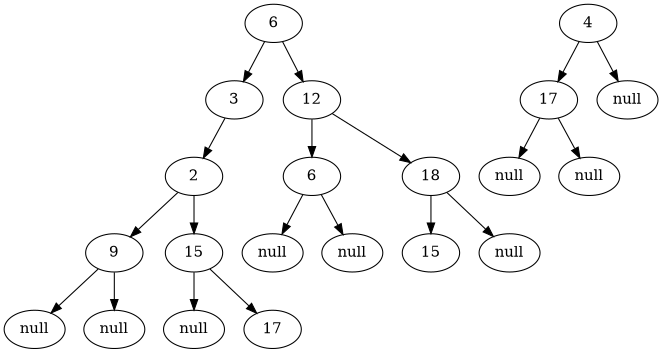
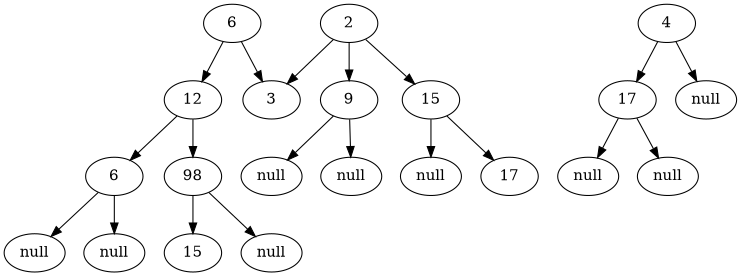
(217, 133) -> (314, 58)
(431, 176) -> (193, 176)
